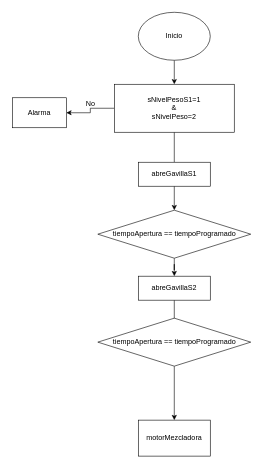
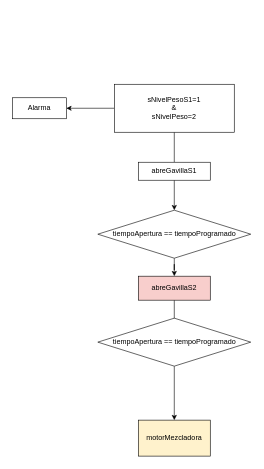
(174, 36) -> none
(174, 78) -> none
(90, 104) -> none
(39, 113) -> (39, 108)
(174, 174) -> (174, 171)
(174, 288) -> (174, 288)
(174, 438) -> (174, 438)
